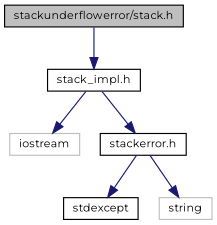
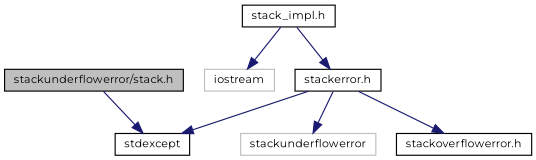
(94, 42) -> (119, 108)
none -> (464, 144)
(186, 209) -> (308, 144)
